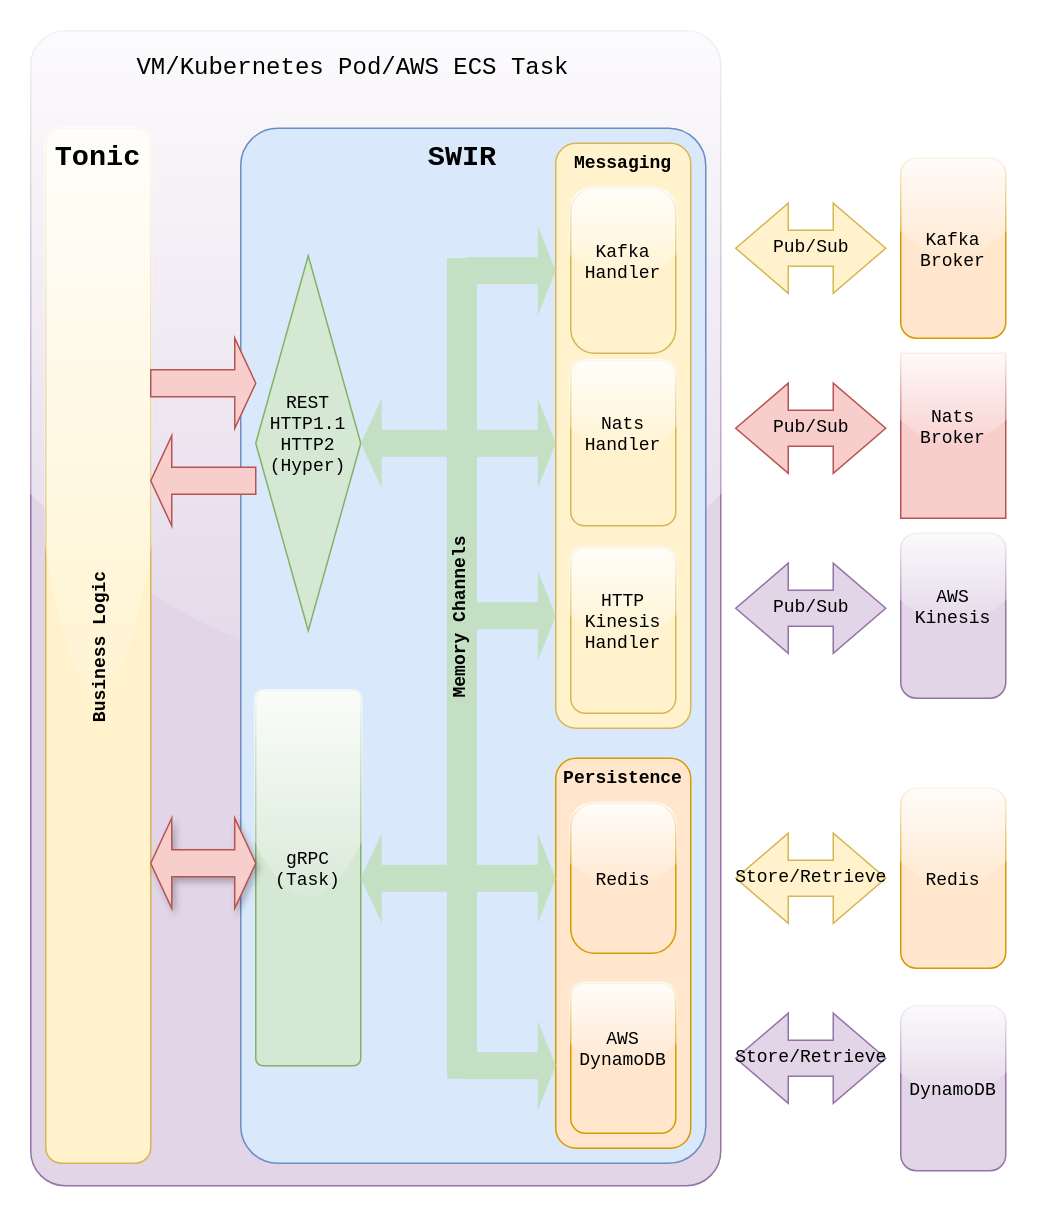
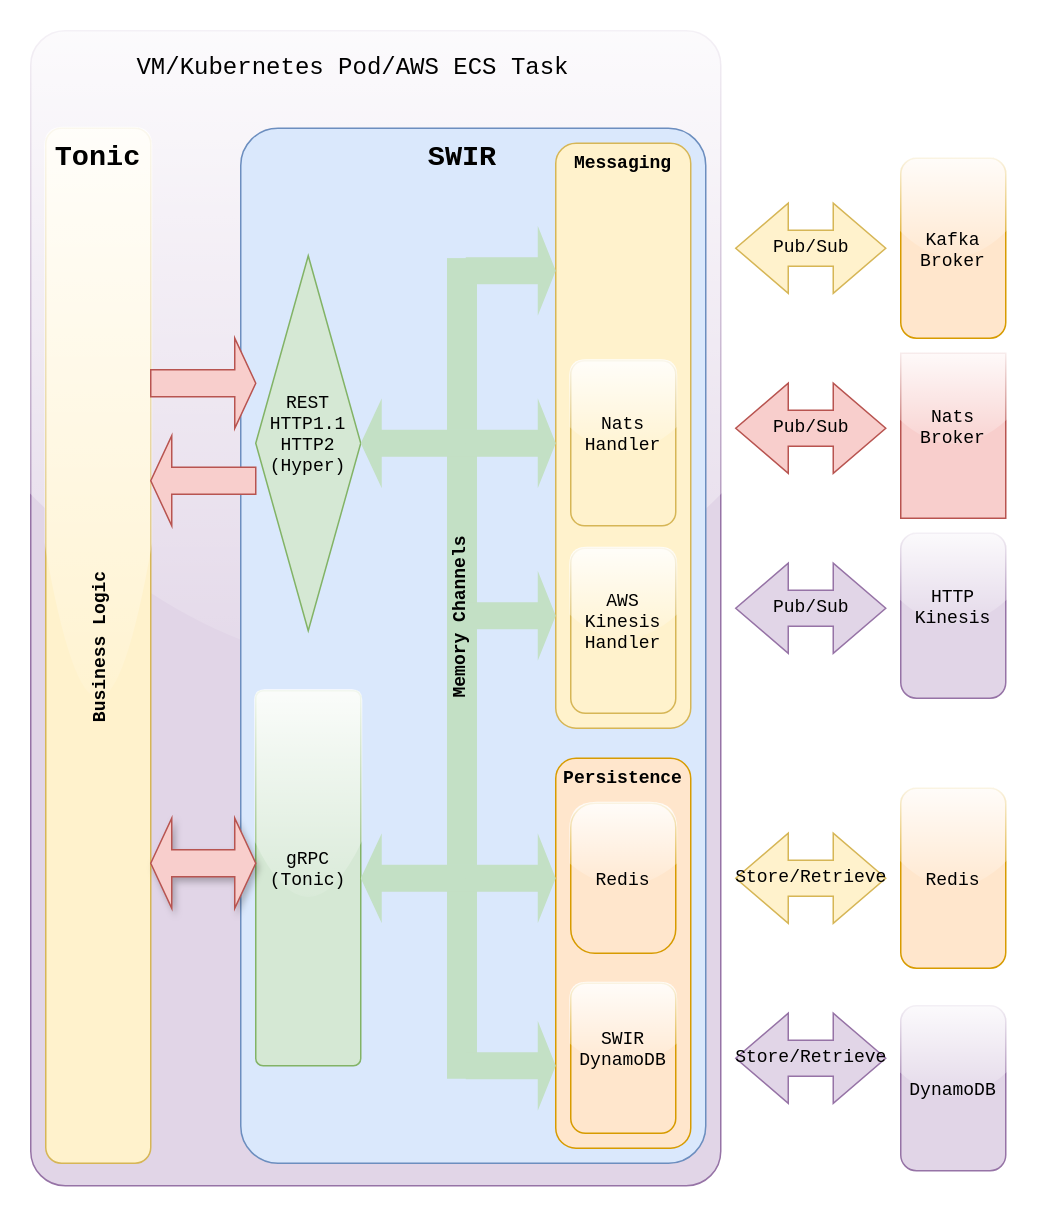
(623, 271) -> none
(953, 596) -> (953, 596)
(623, 600) -> (623, 600)
(308, 858) -> (308, 858)
(623, 1038) -> (623, 1038)
